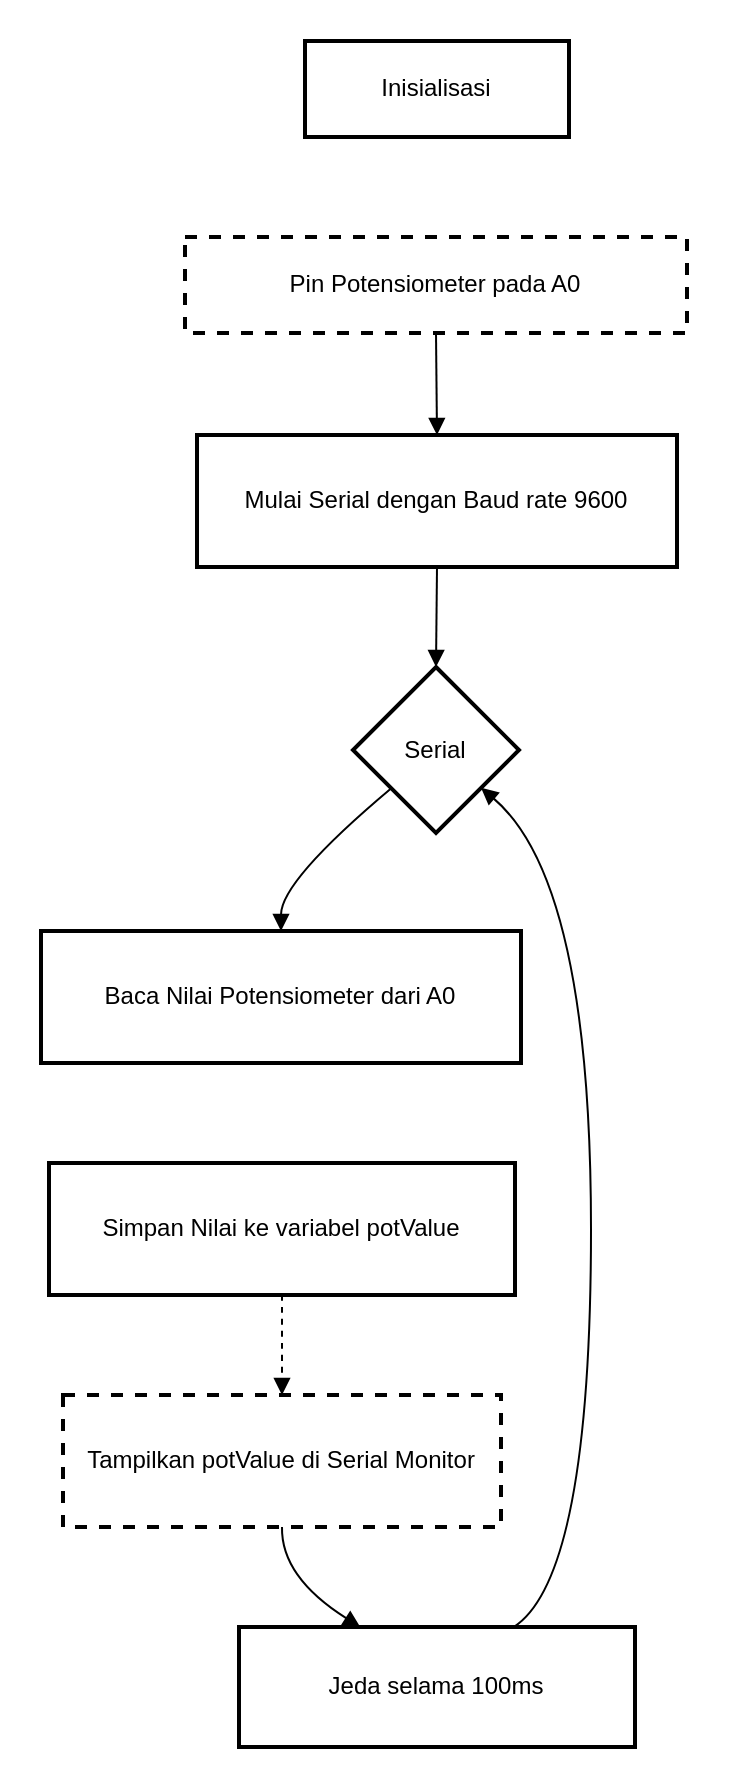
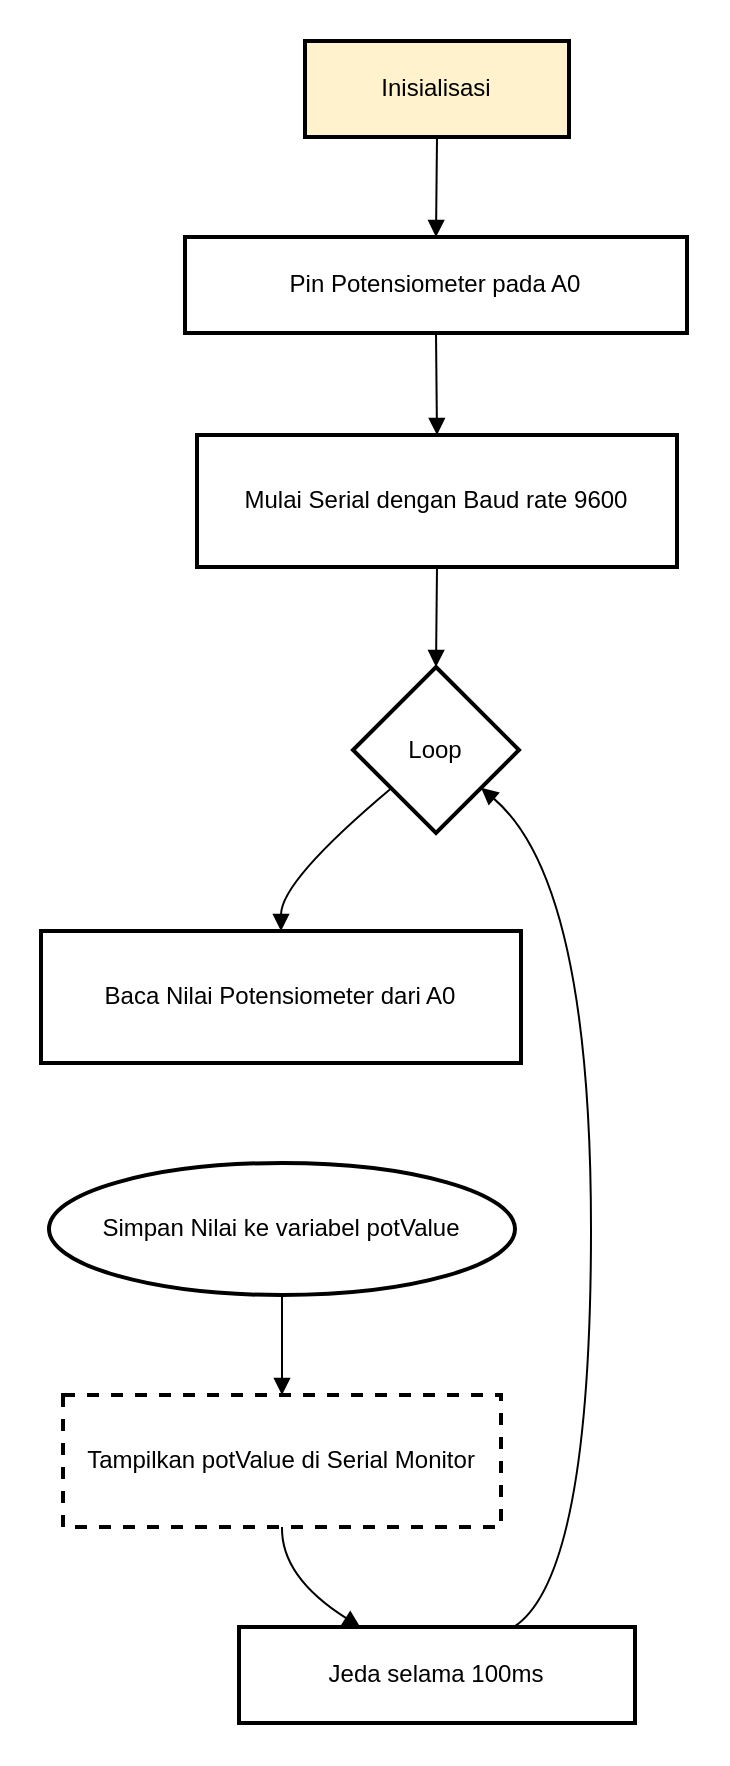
(437, 89) -> (437, 89)
none -> (437, 179)
(436, 285) -> (436, 285)
(436, 751) -> (436, 751)
(282, 1229) -> (282, 1229)
(282, 1339) -> (282, 1339)
(437, 1687) -> (437, 1675)
